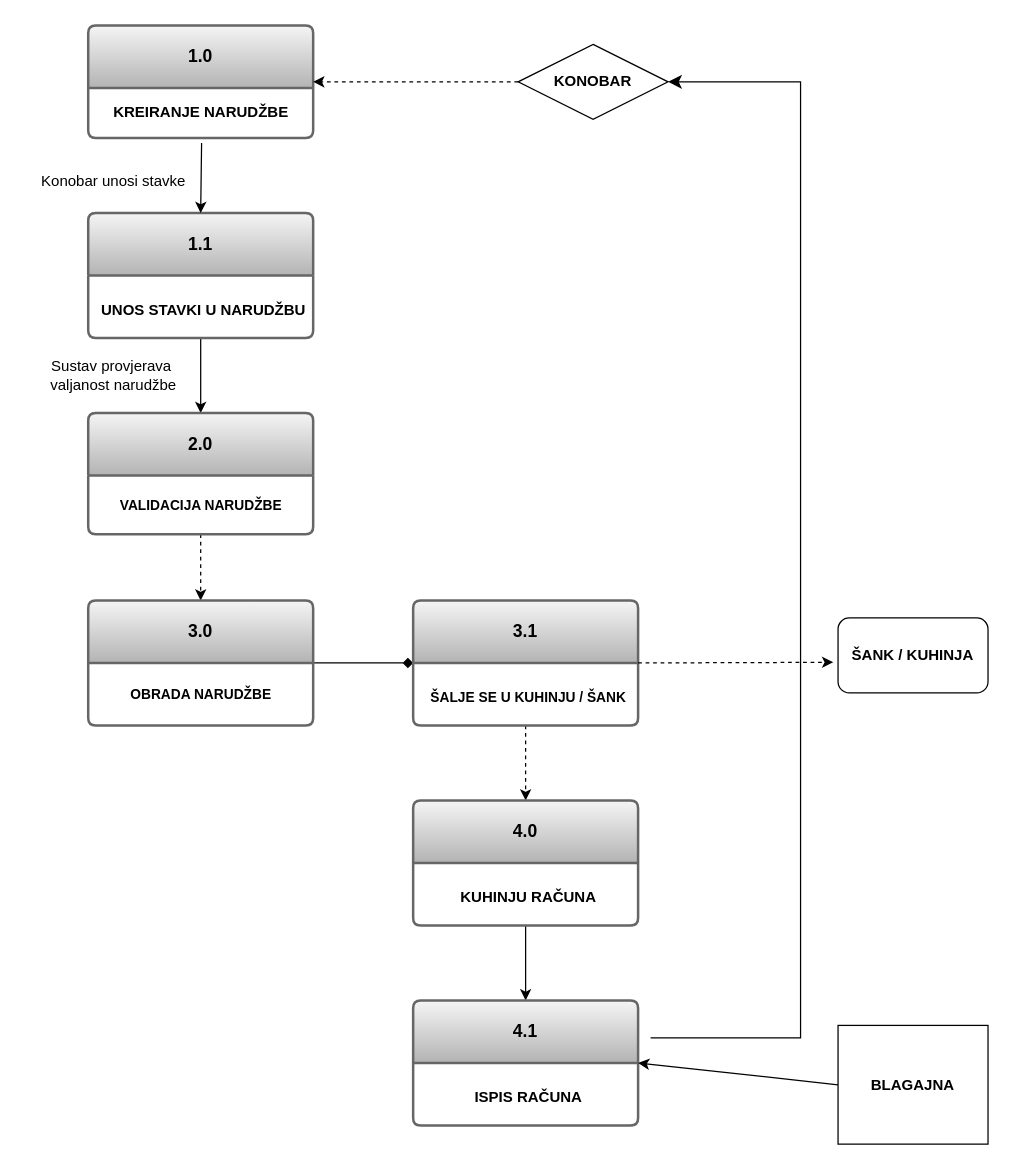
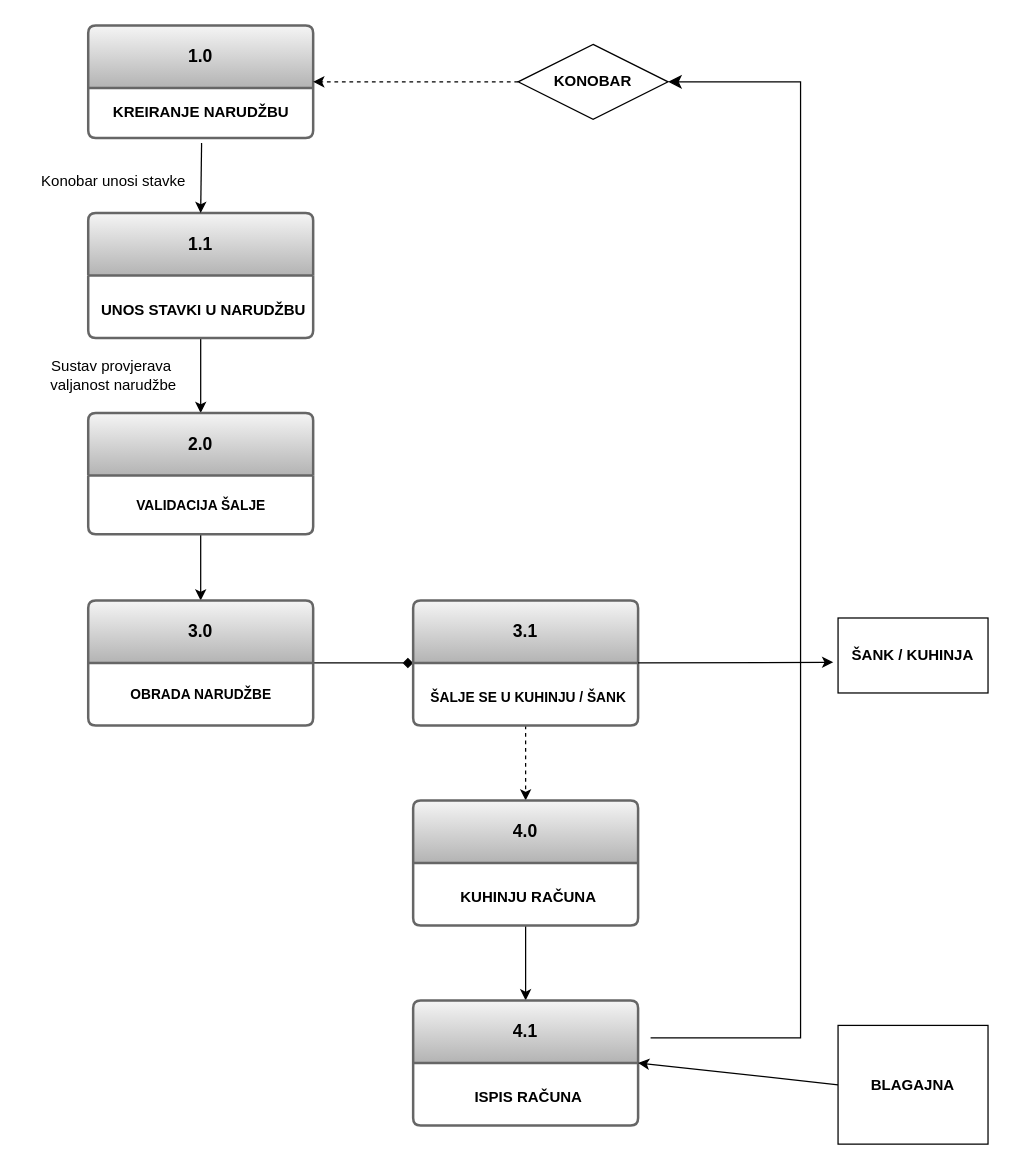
(201, 113) -> (201, 113)
(201, 506) -> (201, 506)
(201, 565) -> (201, 565)
(913, 656) -> (913, 656)
(732, 663) -> (732, 663)
